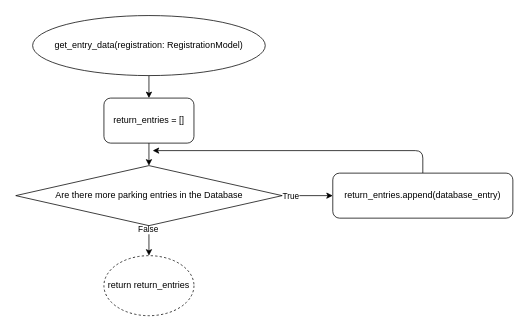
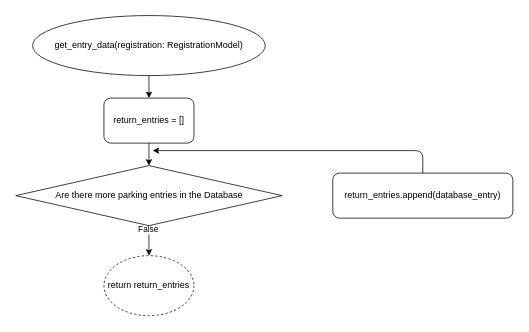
(304, 195) -> none
